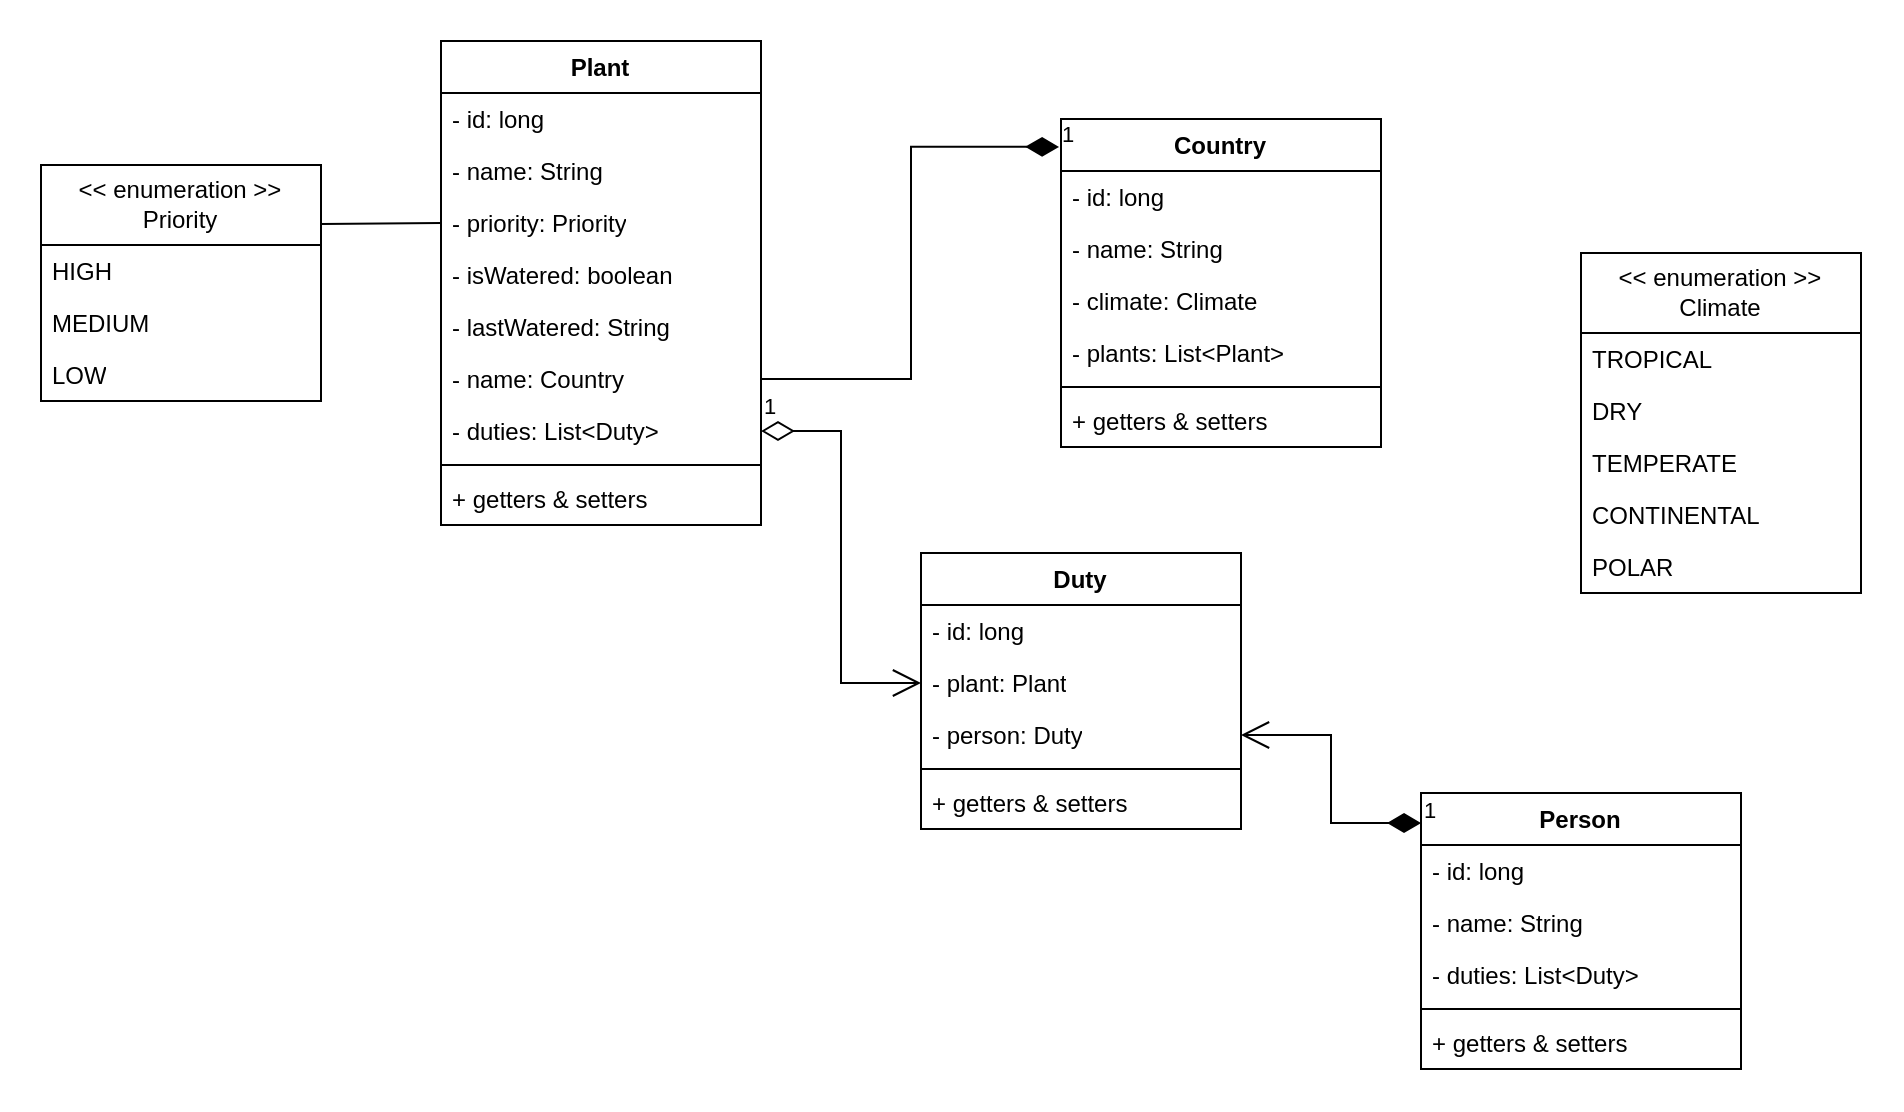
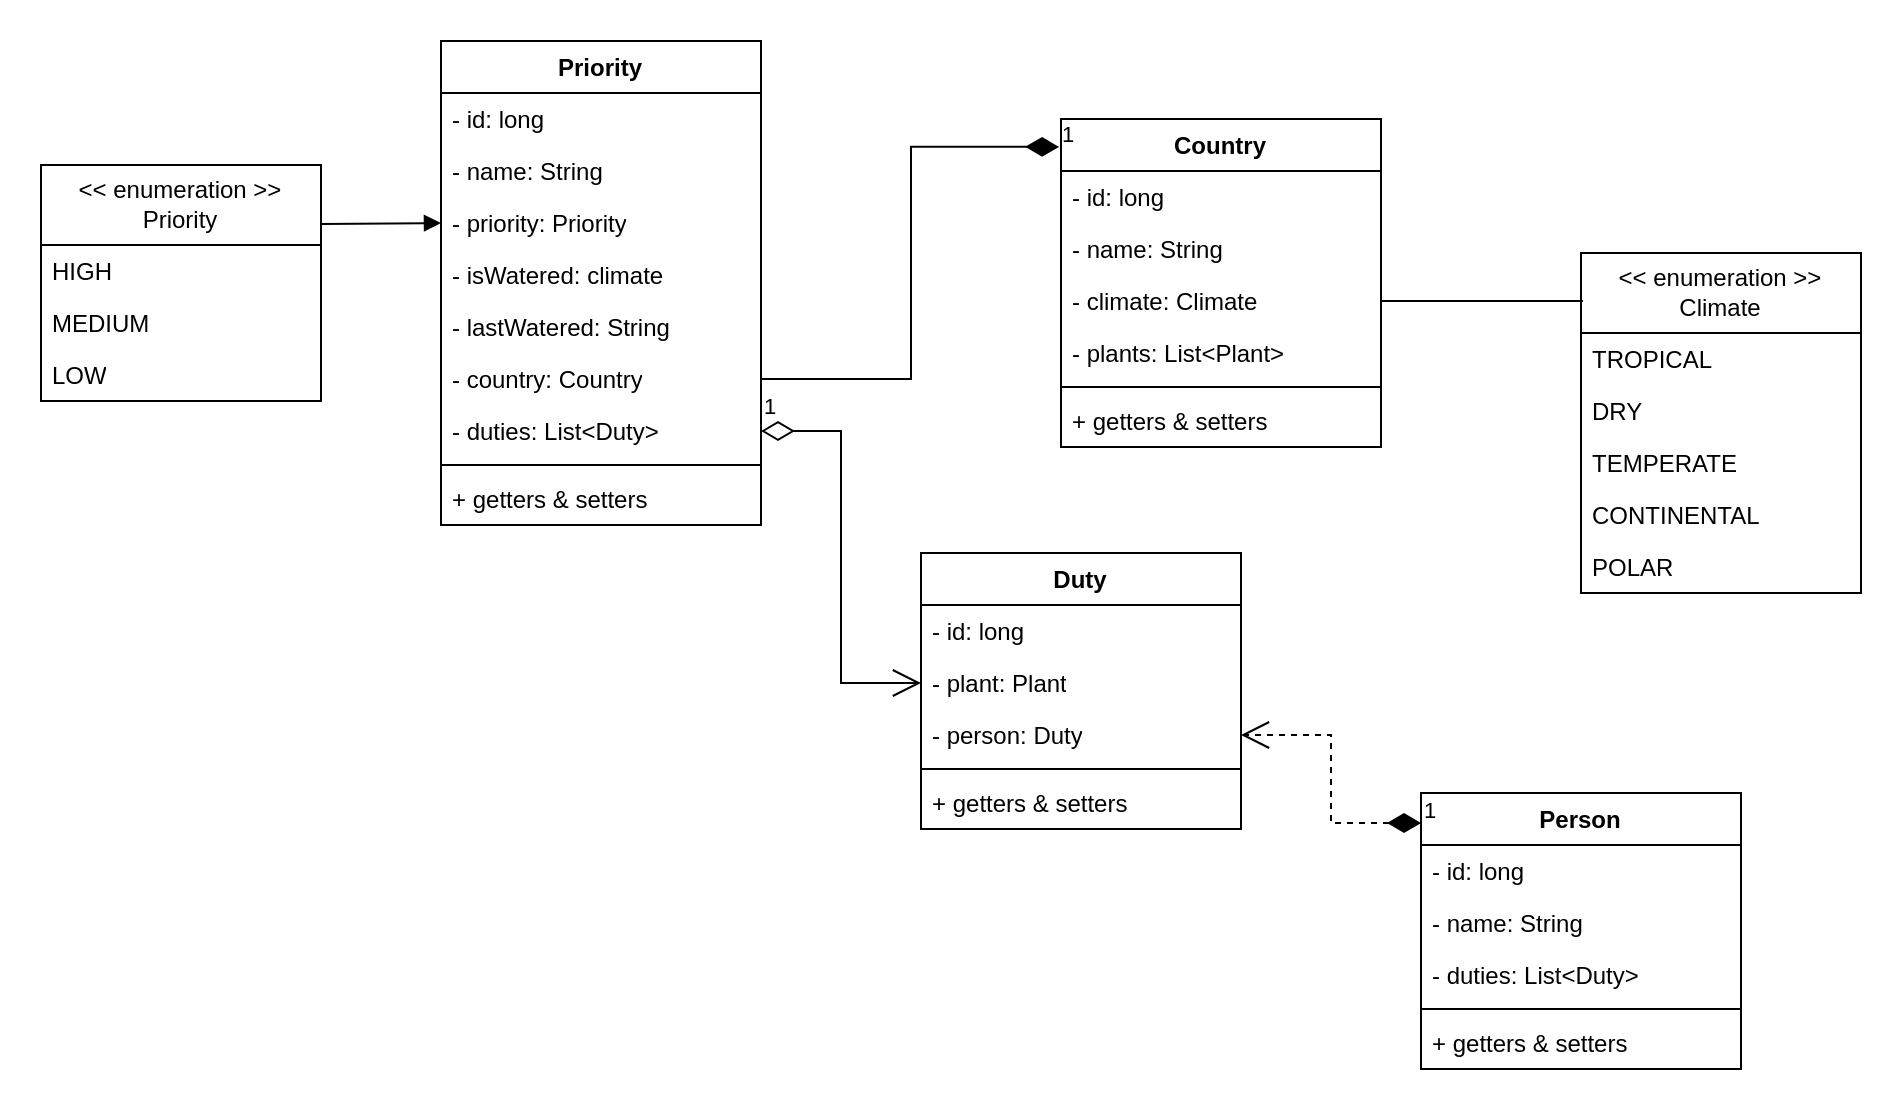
(601, 69) -> (601, 69)
(430, 223) -> (423, 223)
(572, 277) -> (569, 277)
none -> (1480, 301)
(544, 381) -> (565, 381)
(1331, 764) -> (1331, 764)
